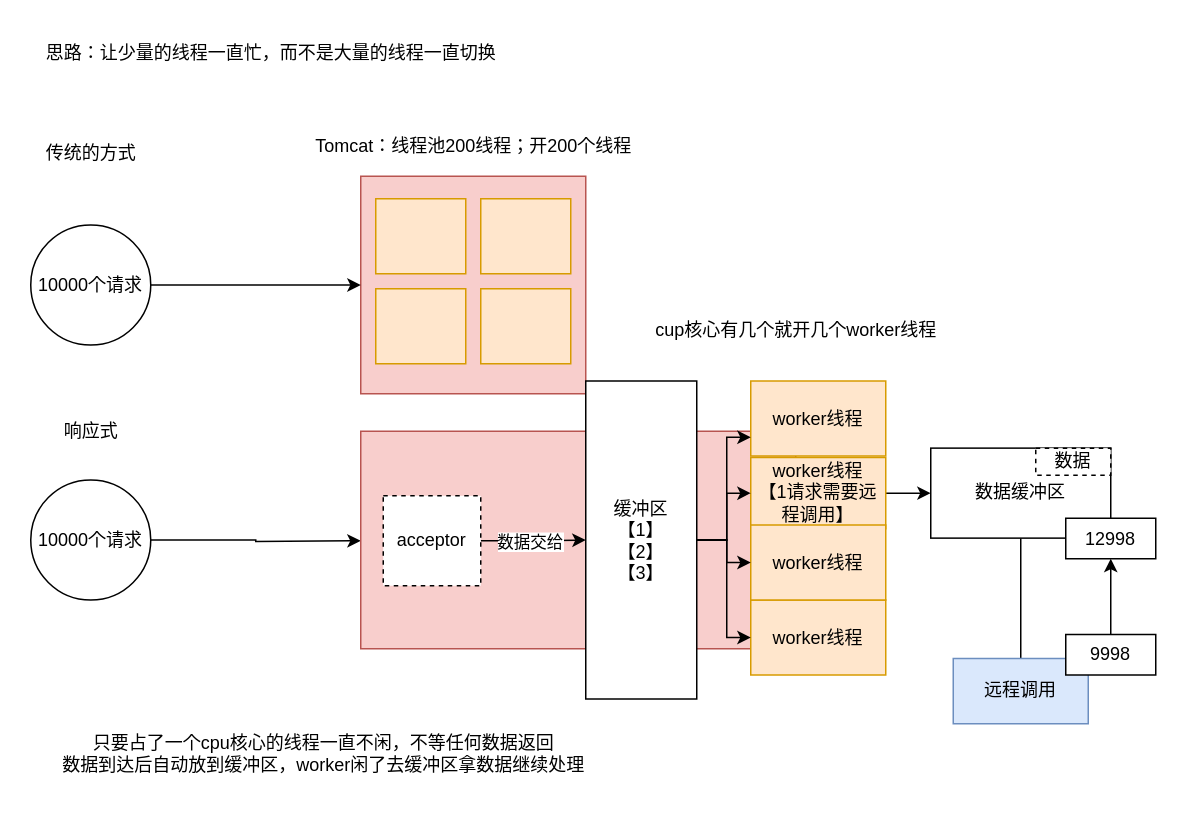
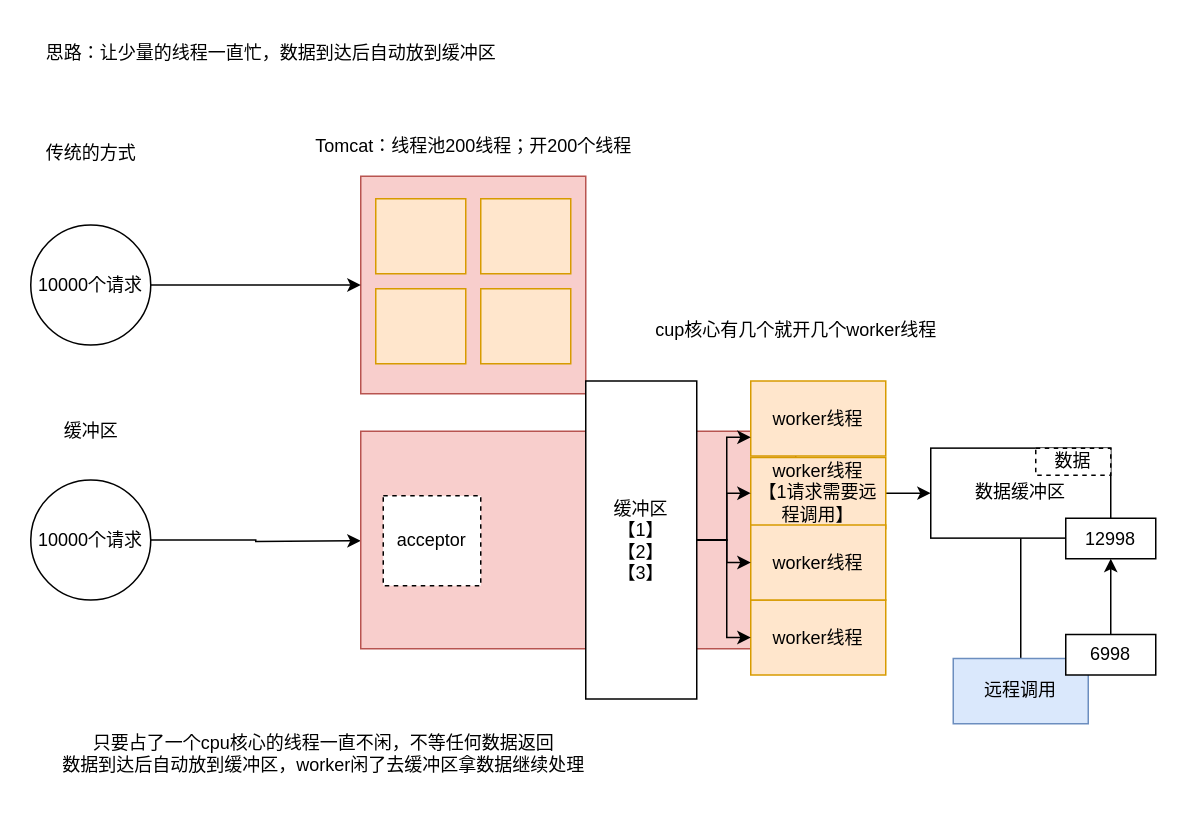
(272, 53) -> (272, 53)
(92, 431) -> (92, 431)
(528, 541) -> none
(1111, 655) -> (1111, 655)
